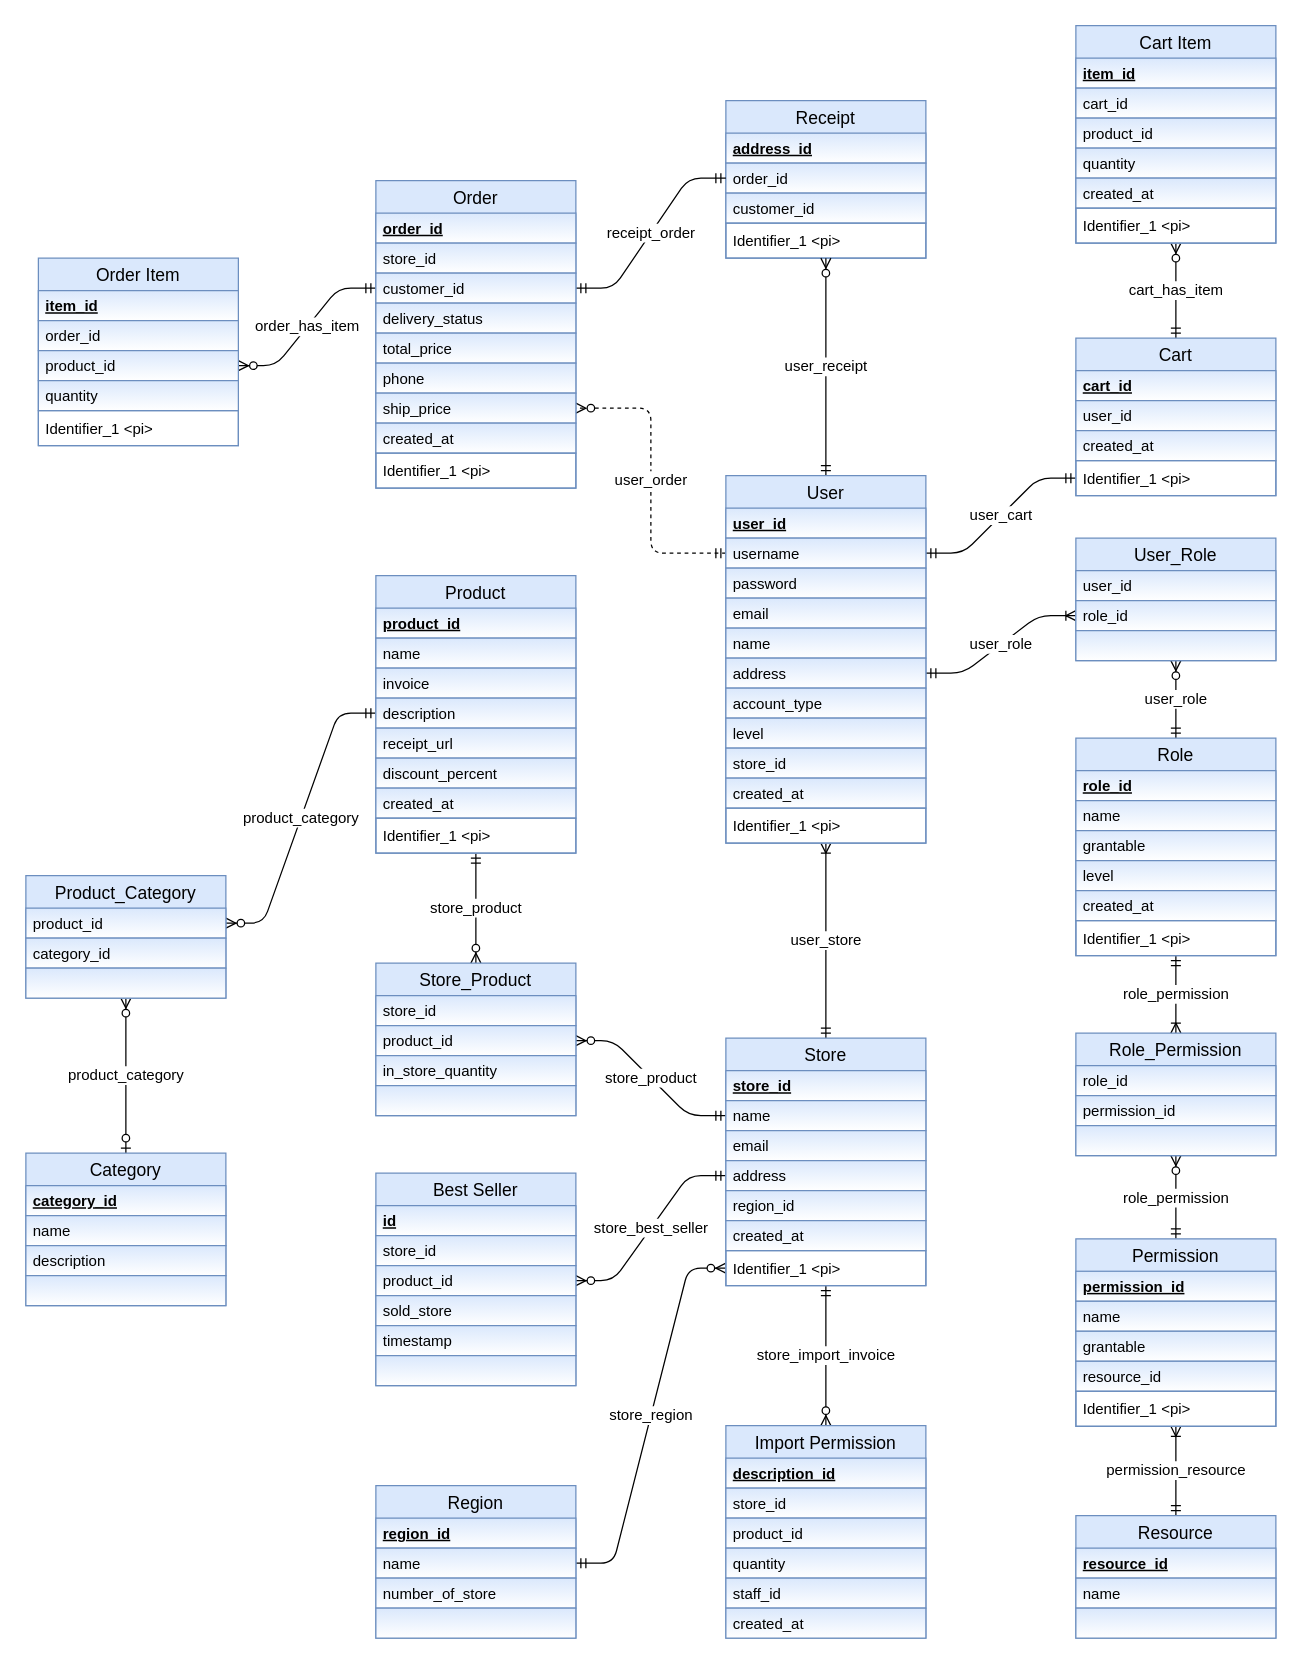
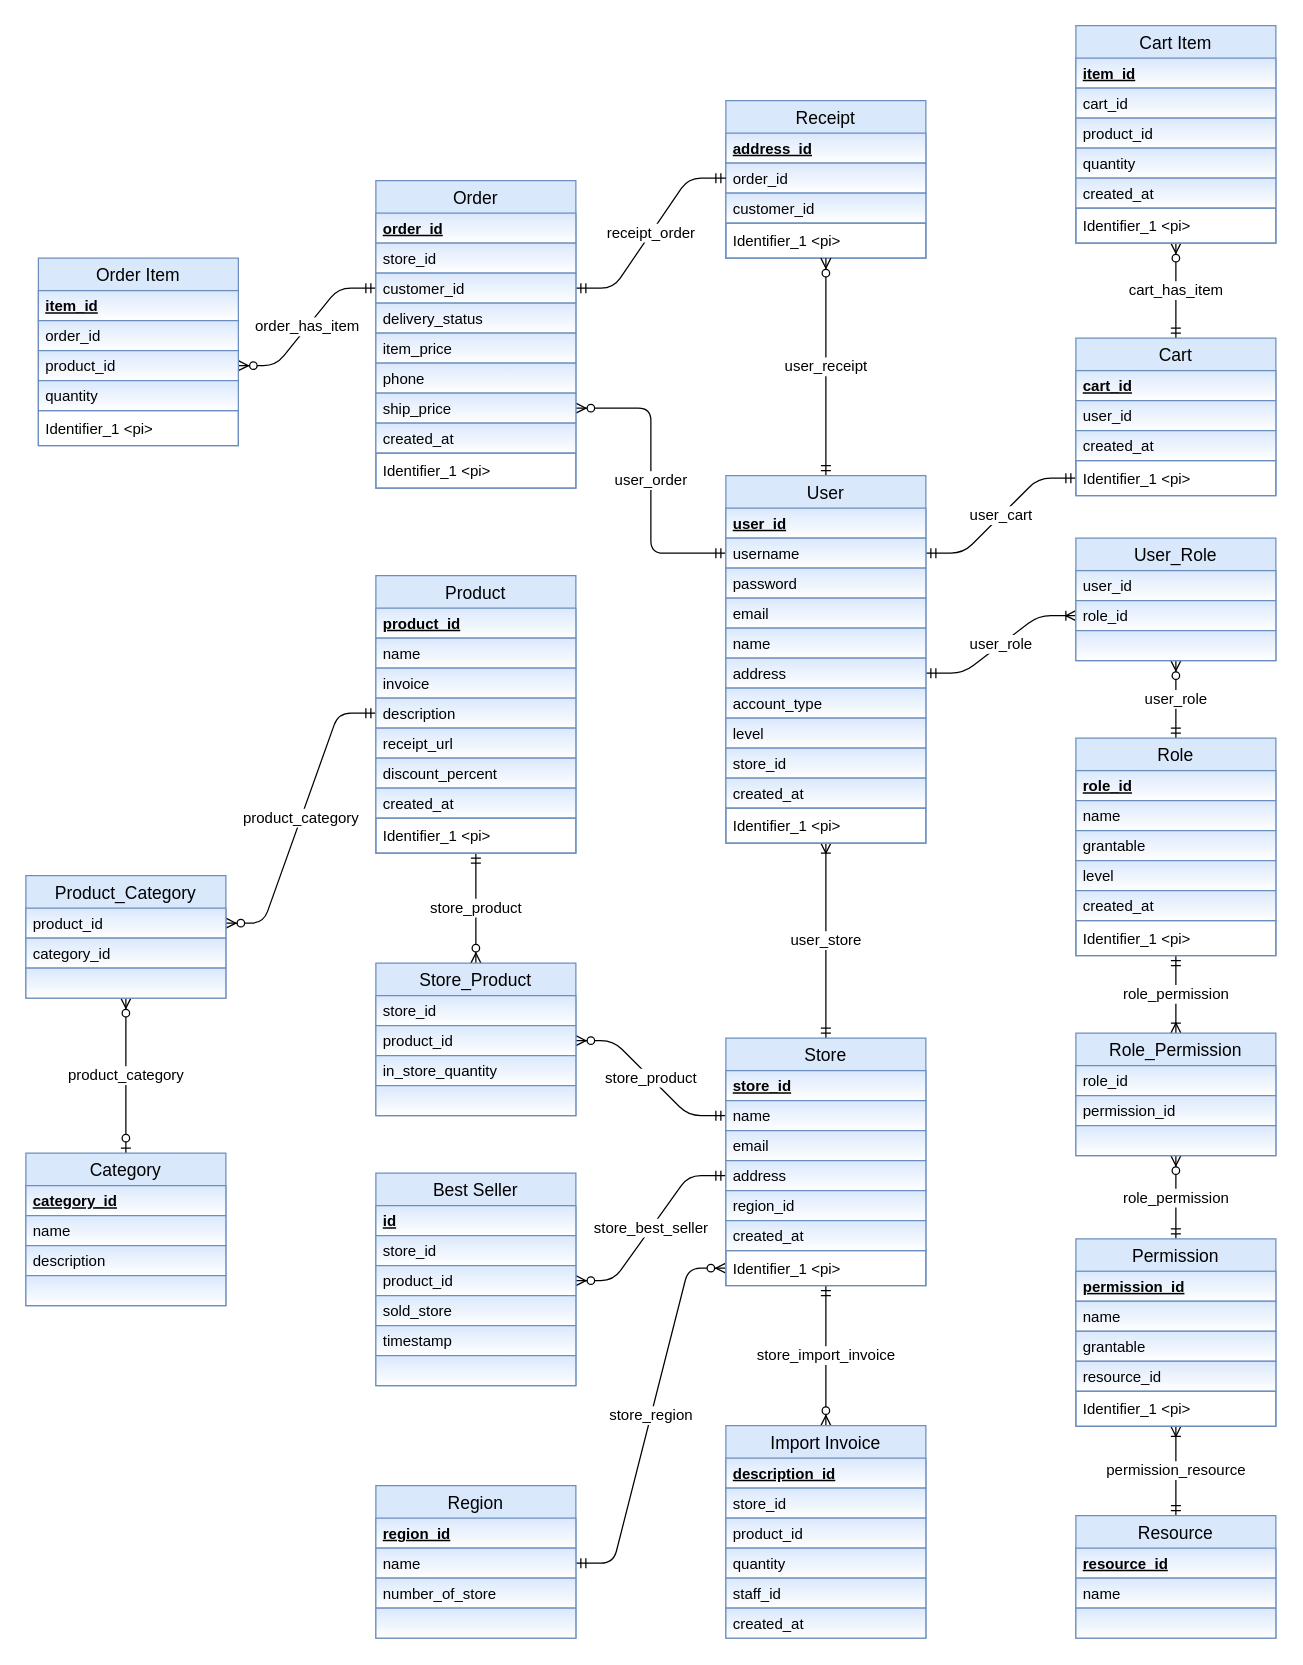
(425, 349) -> (421, 349)
(657, 552) -> (657, 552)
(825, 1443) -> (825, 1443)
